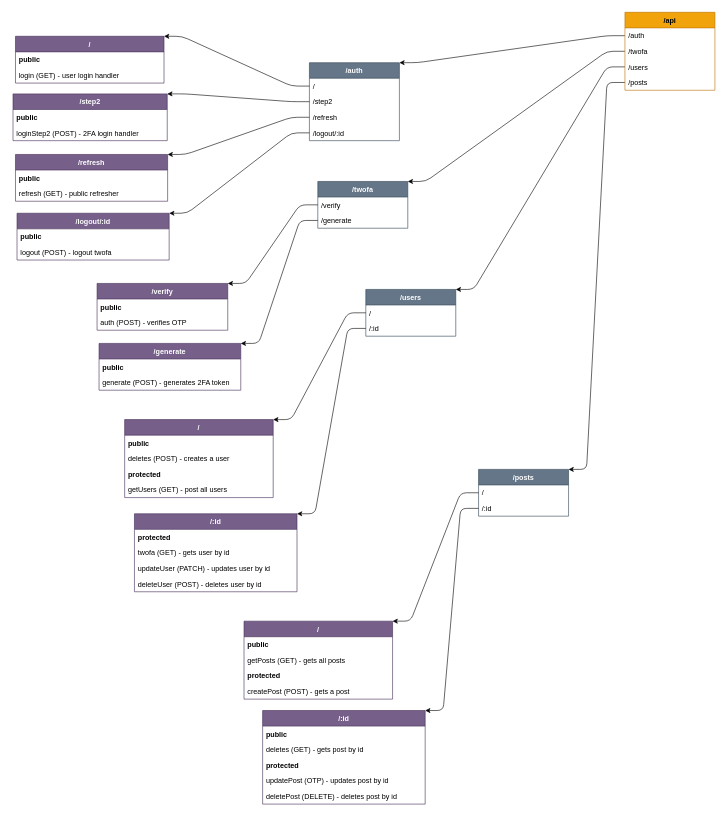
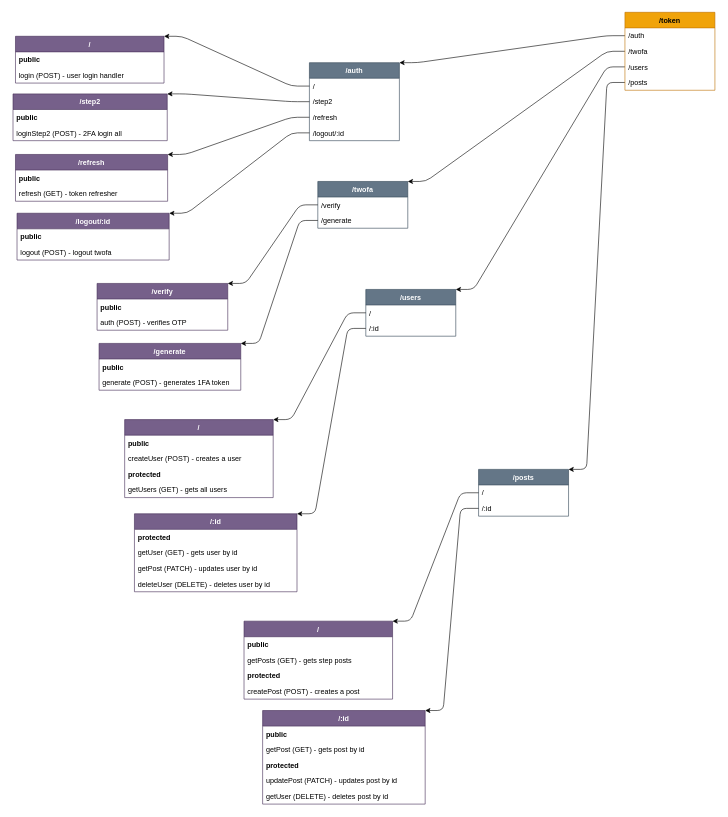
(670, 20) -> (670, 20)
(74, 76) -> (76, 76)
(83, 133) -> (74, 133)
(77, 194) -> (77, 194)
(172, 383) -> (172, 383)
(185, 459) -> (192, 459)
(184, 490) -> (184, 490)
(189, 553) -> (194, 553)
(210, 569) -> (204, 569)
(206, 584) -> (210, 584)
(303, 661) -> (307, 661)
(305, 692) -> (311, 692)
(321, 750) -> (322, 750)
(334, 781) -> (338, 781)
(338, 797) -> (333, 797)
